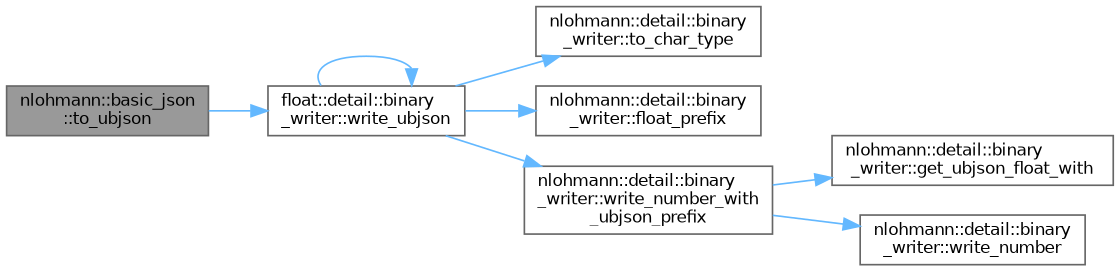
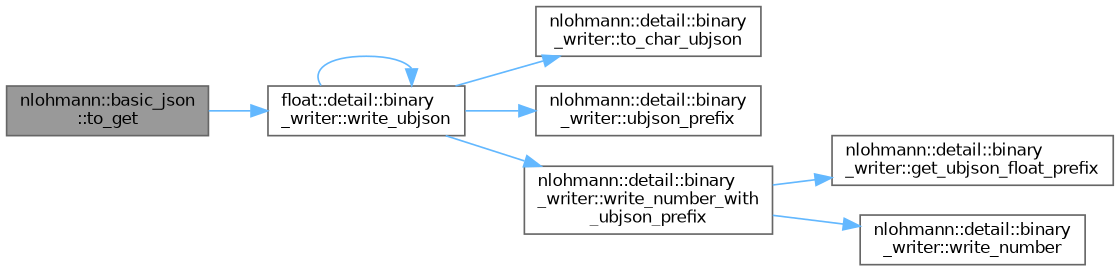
(648, 31) -> (648, 31)
(108, 111) -> (108, 111)
(648, 111) -> (648, 111)
(973, 160) -> (973, 160)
